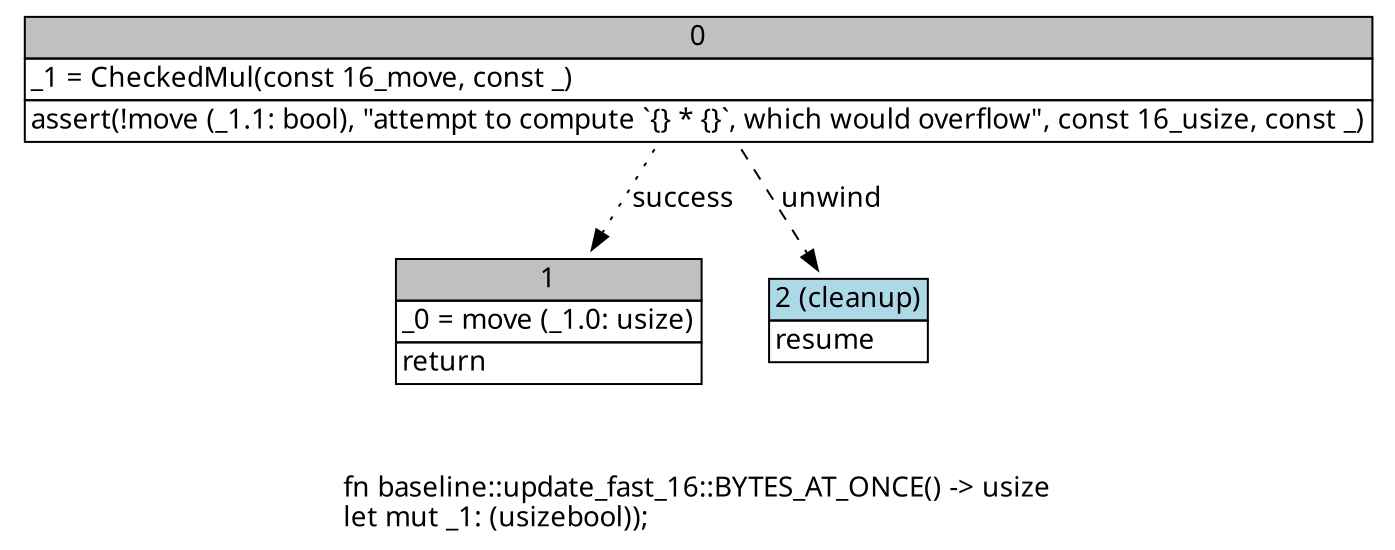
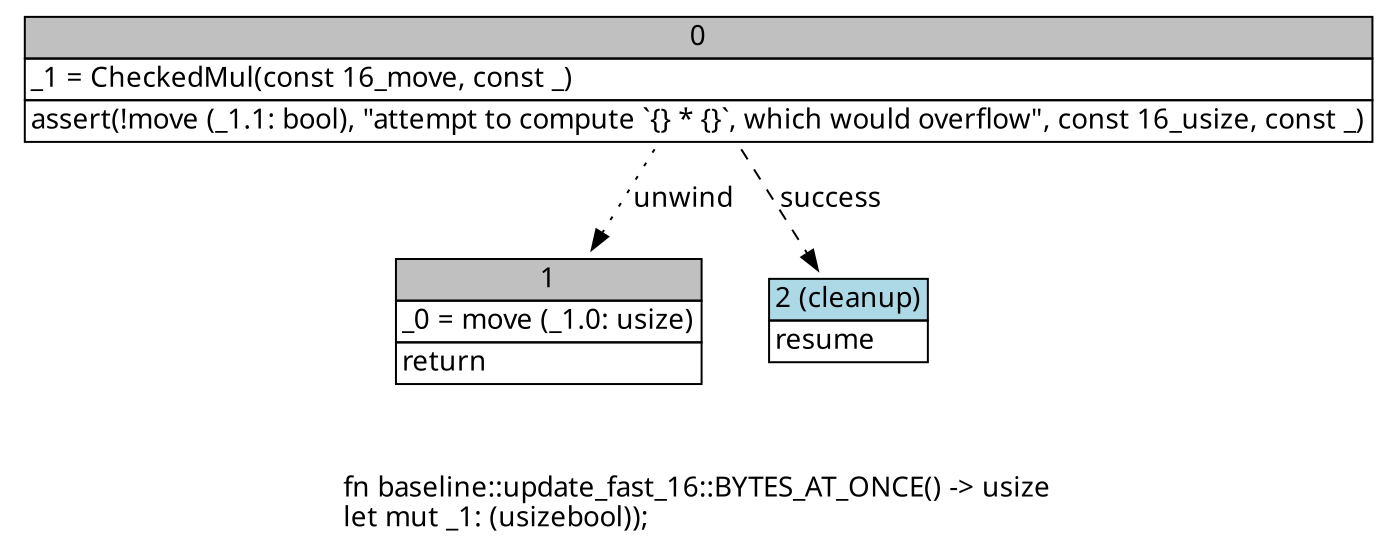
(684, 199) -> (684, 199)
(832, 199) -> (832, 199)
